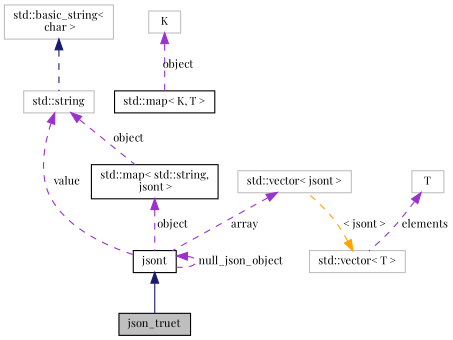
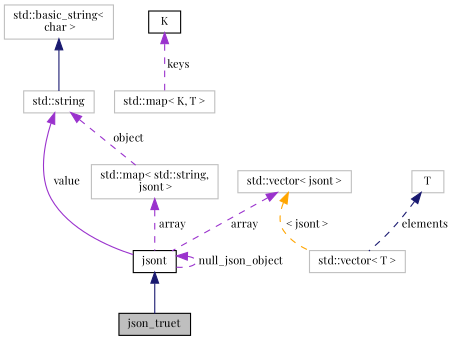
(165, 22) -> (165, 22)
(177, 65) -> (177, 65)
(59, 70) -> (59, 70)
(165, 102) -> (165, 102)
(155, 182) -> (155, 182)
(58, 209) -> (58, 209)
(330, 215) -> (285, 233)
(172, 225) -> (172, 225)
(393, 228) -> (393, 228)
